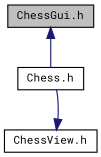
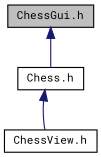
(58, 104) -> (43, 116)
